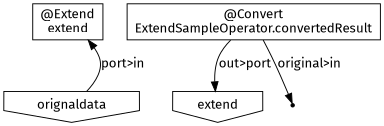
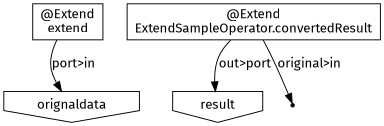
(254, 22) -> (254, 22)
(100, 71) -> (51, 62)
(218, 105) -> (218, 105)
